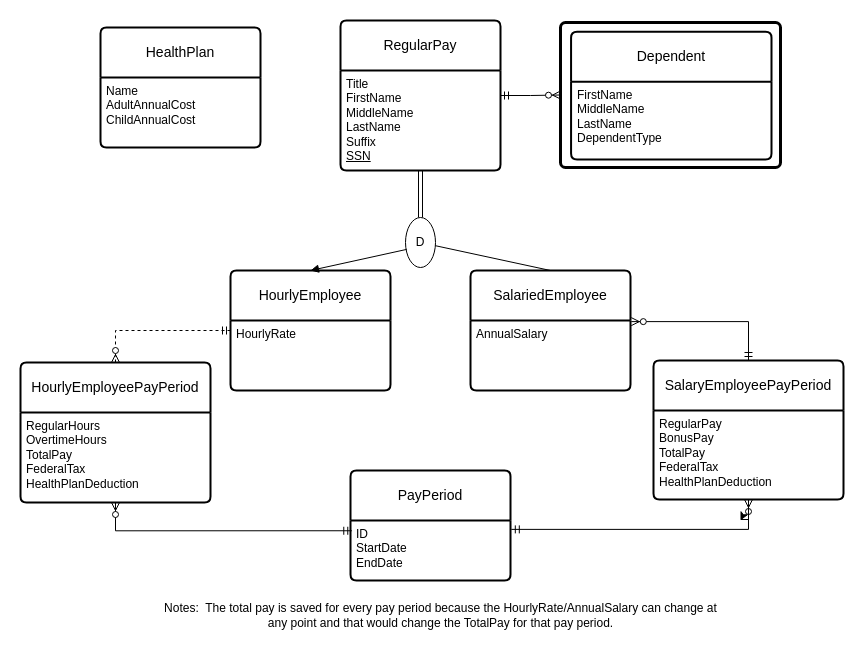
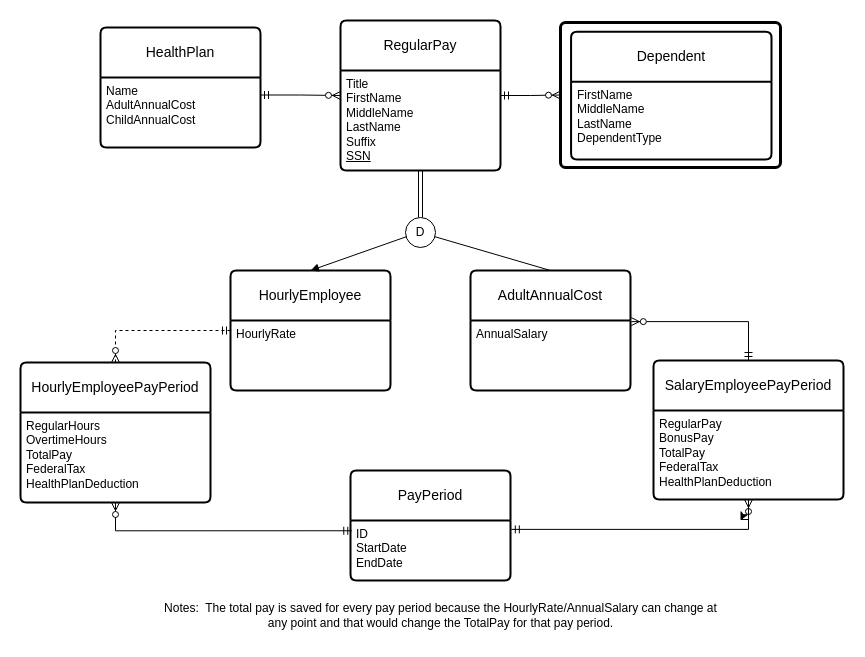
none -> (300, 95)
(421, 243) -> (421, 233)
(551, 296) -> (551, 296)
